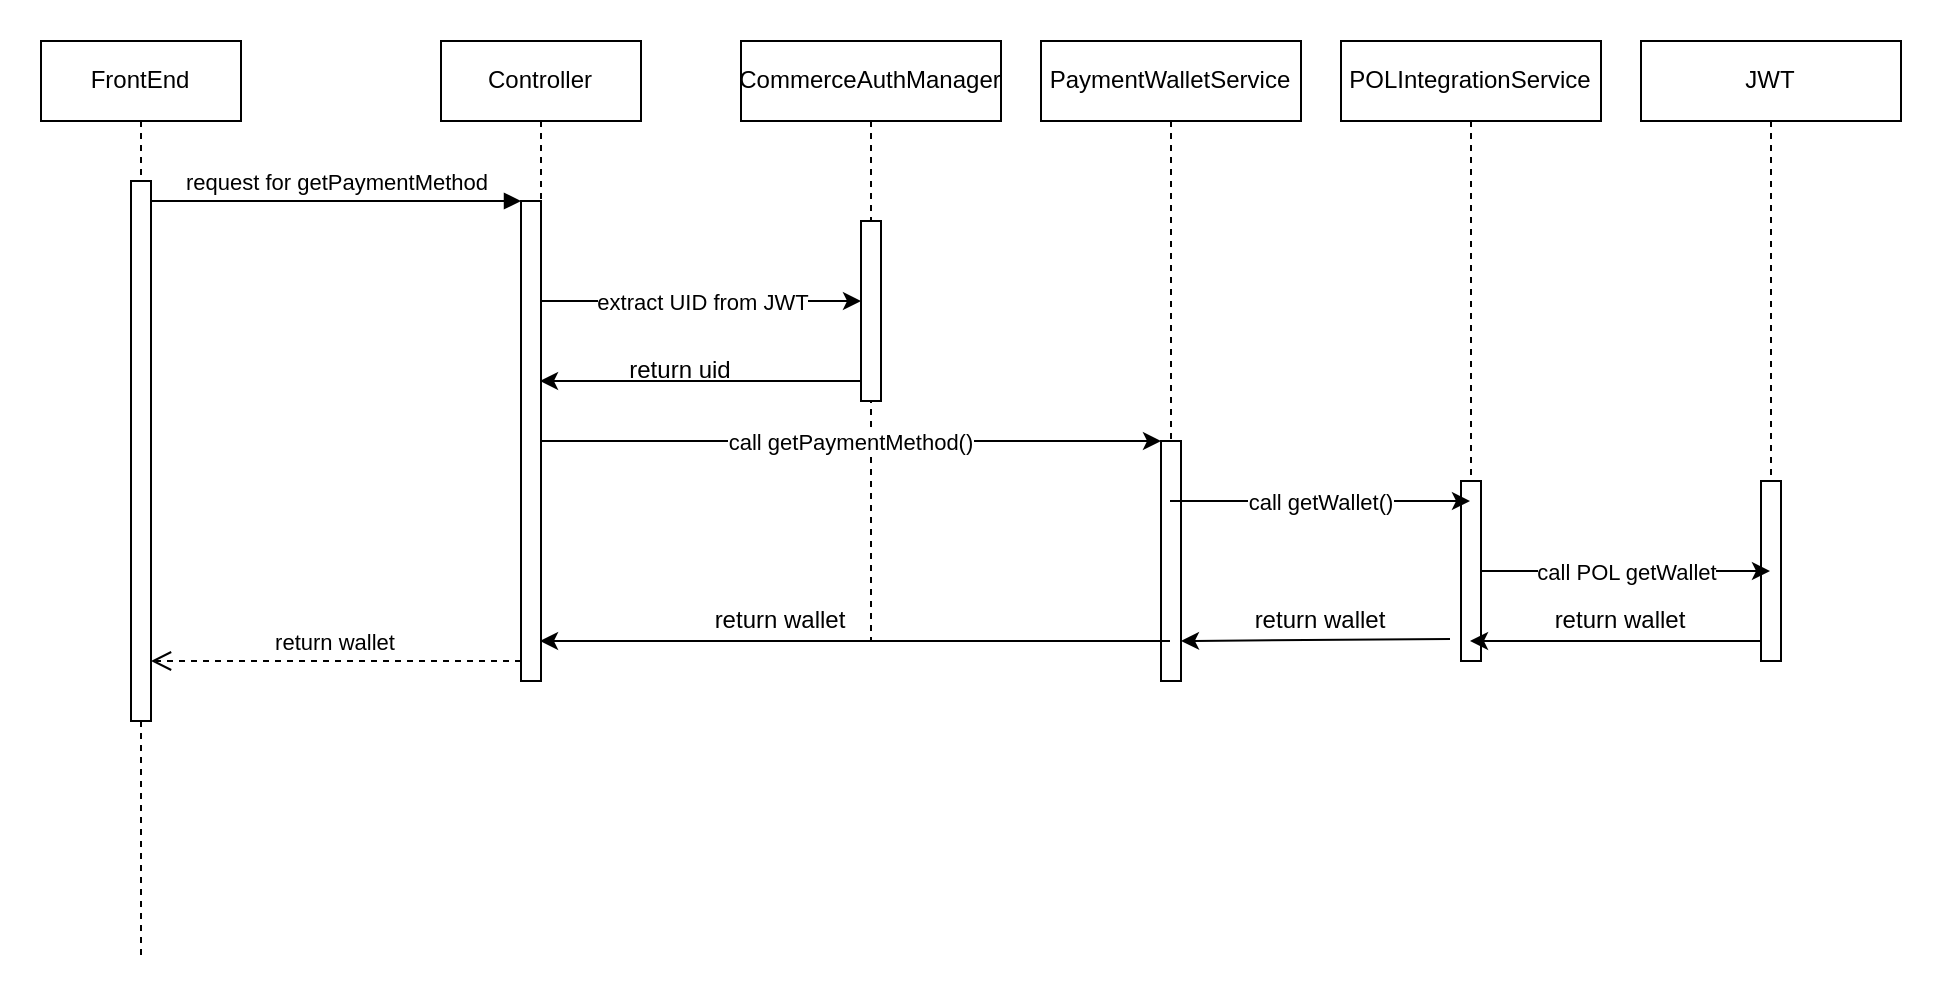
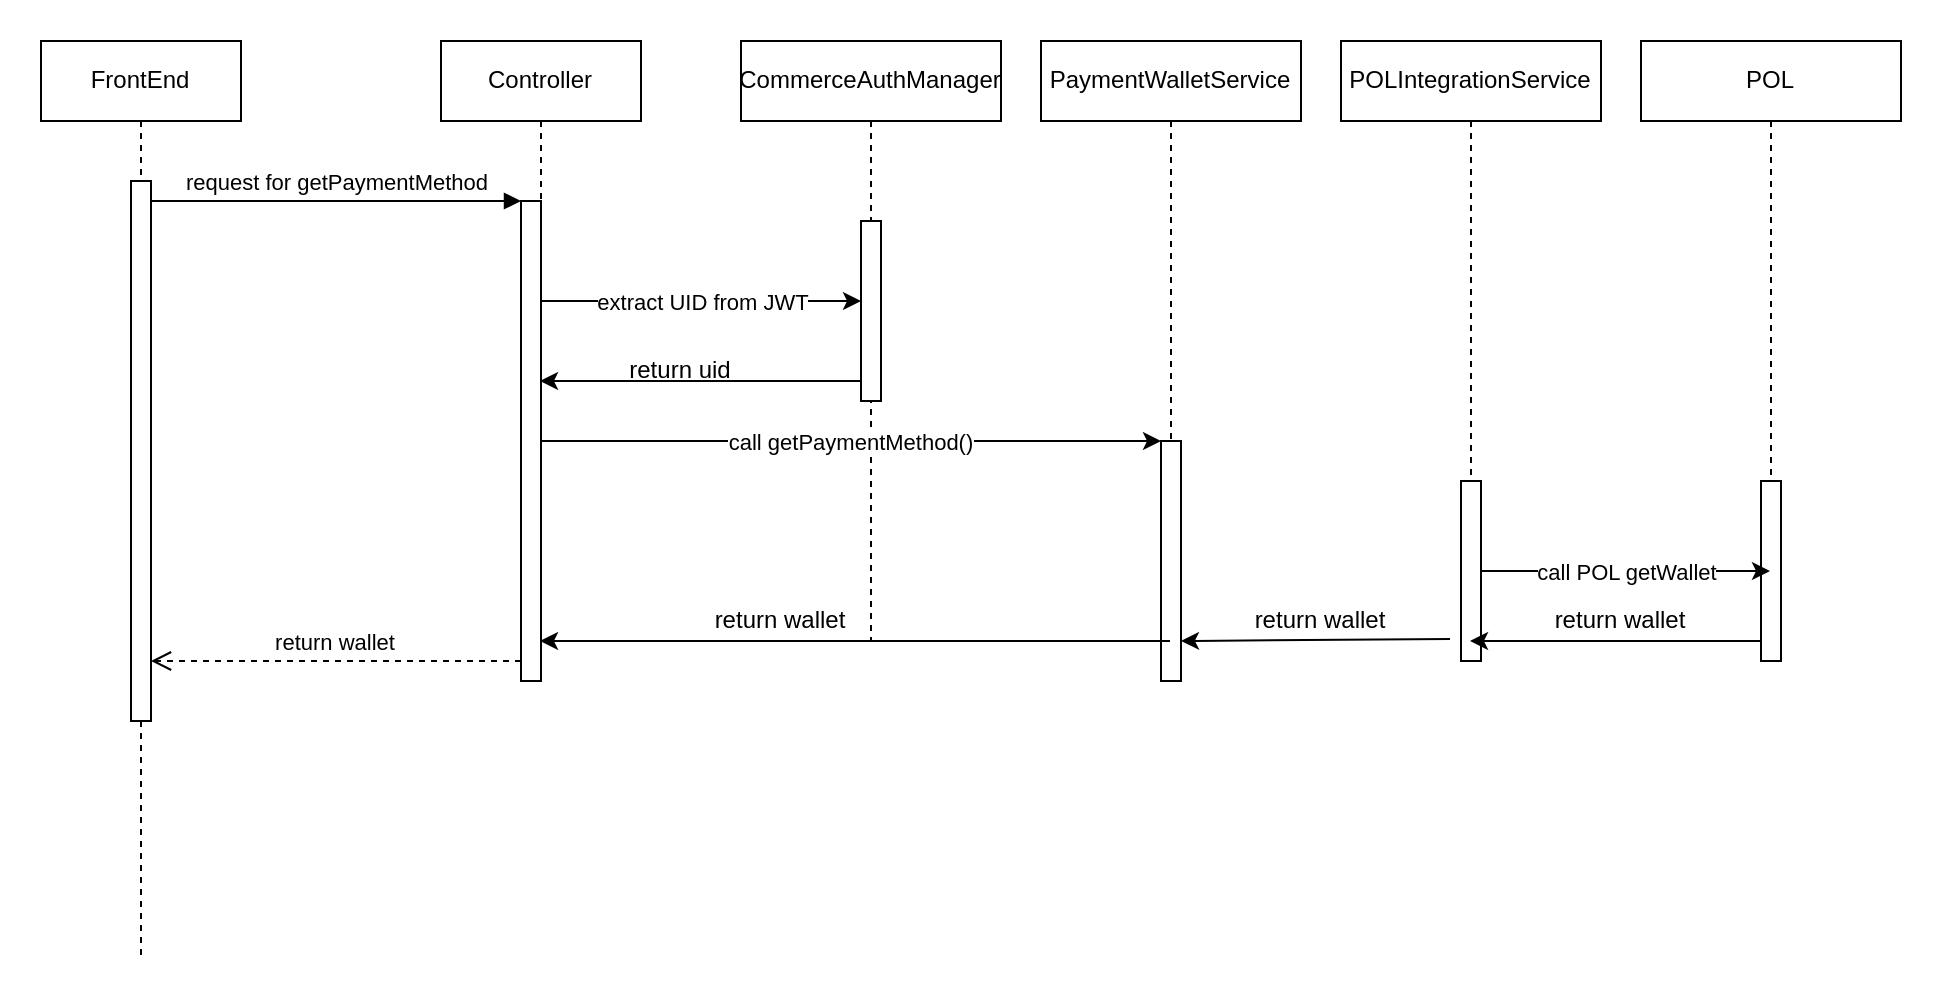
(1771, 81) -> (1771, 81)
(1316, 501) -> none
